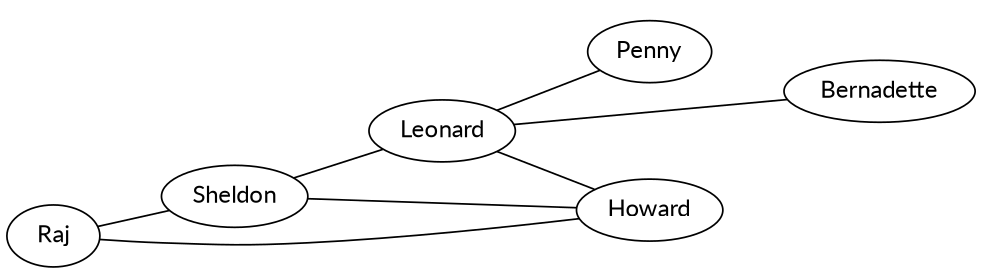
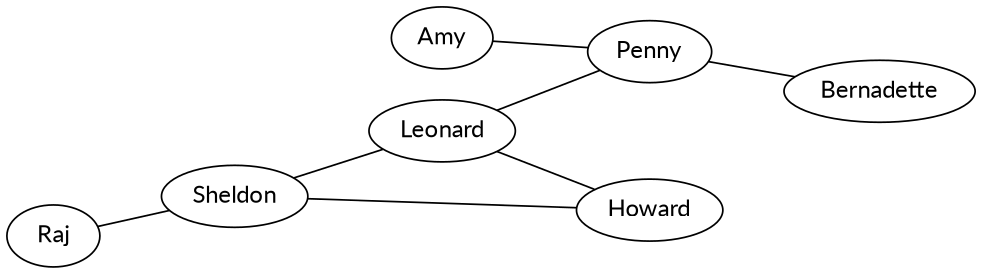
none -> (442, 38)
(650, 112) -> (752, 69)
(340, 241) -> none
